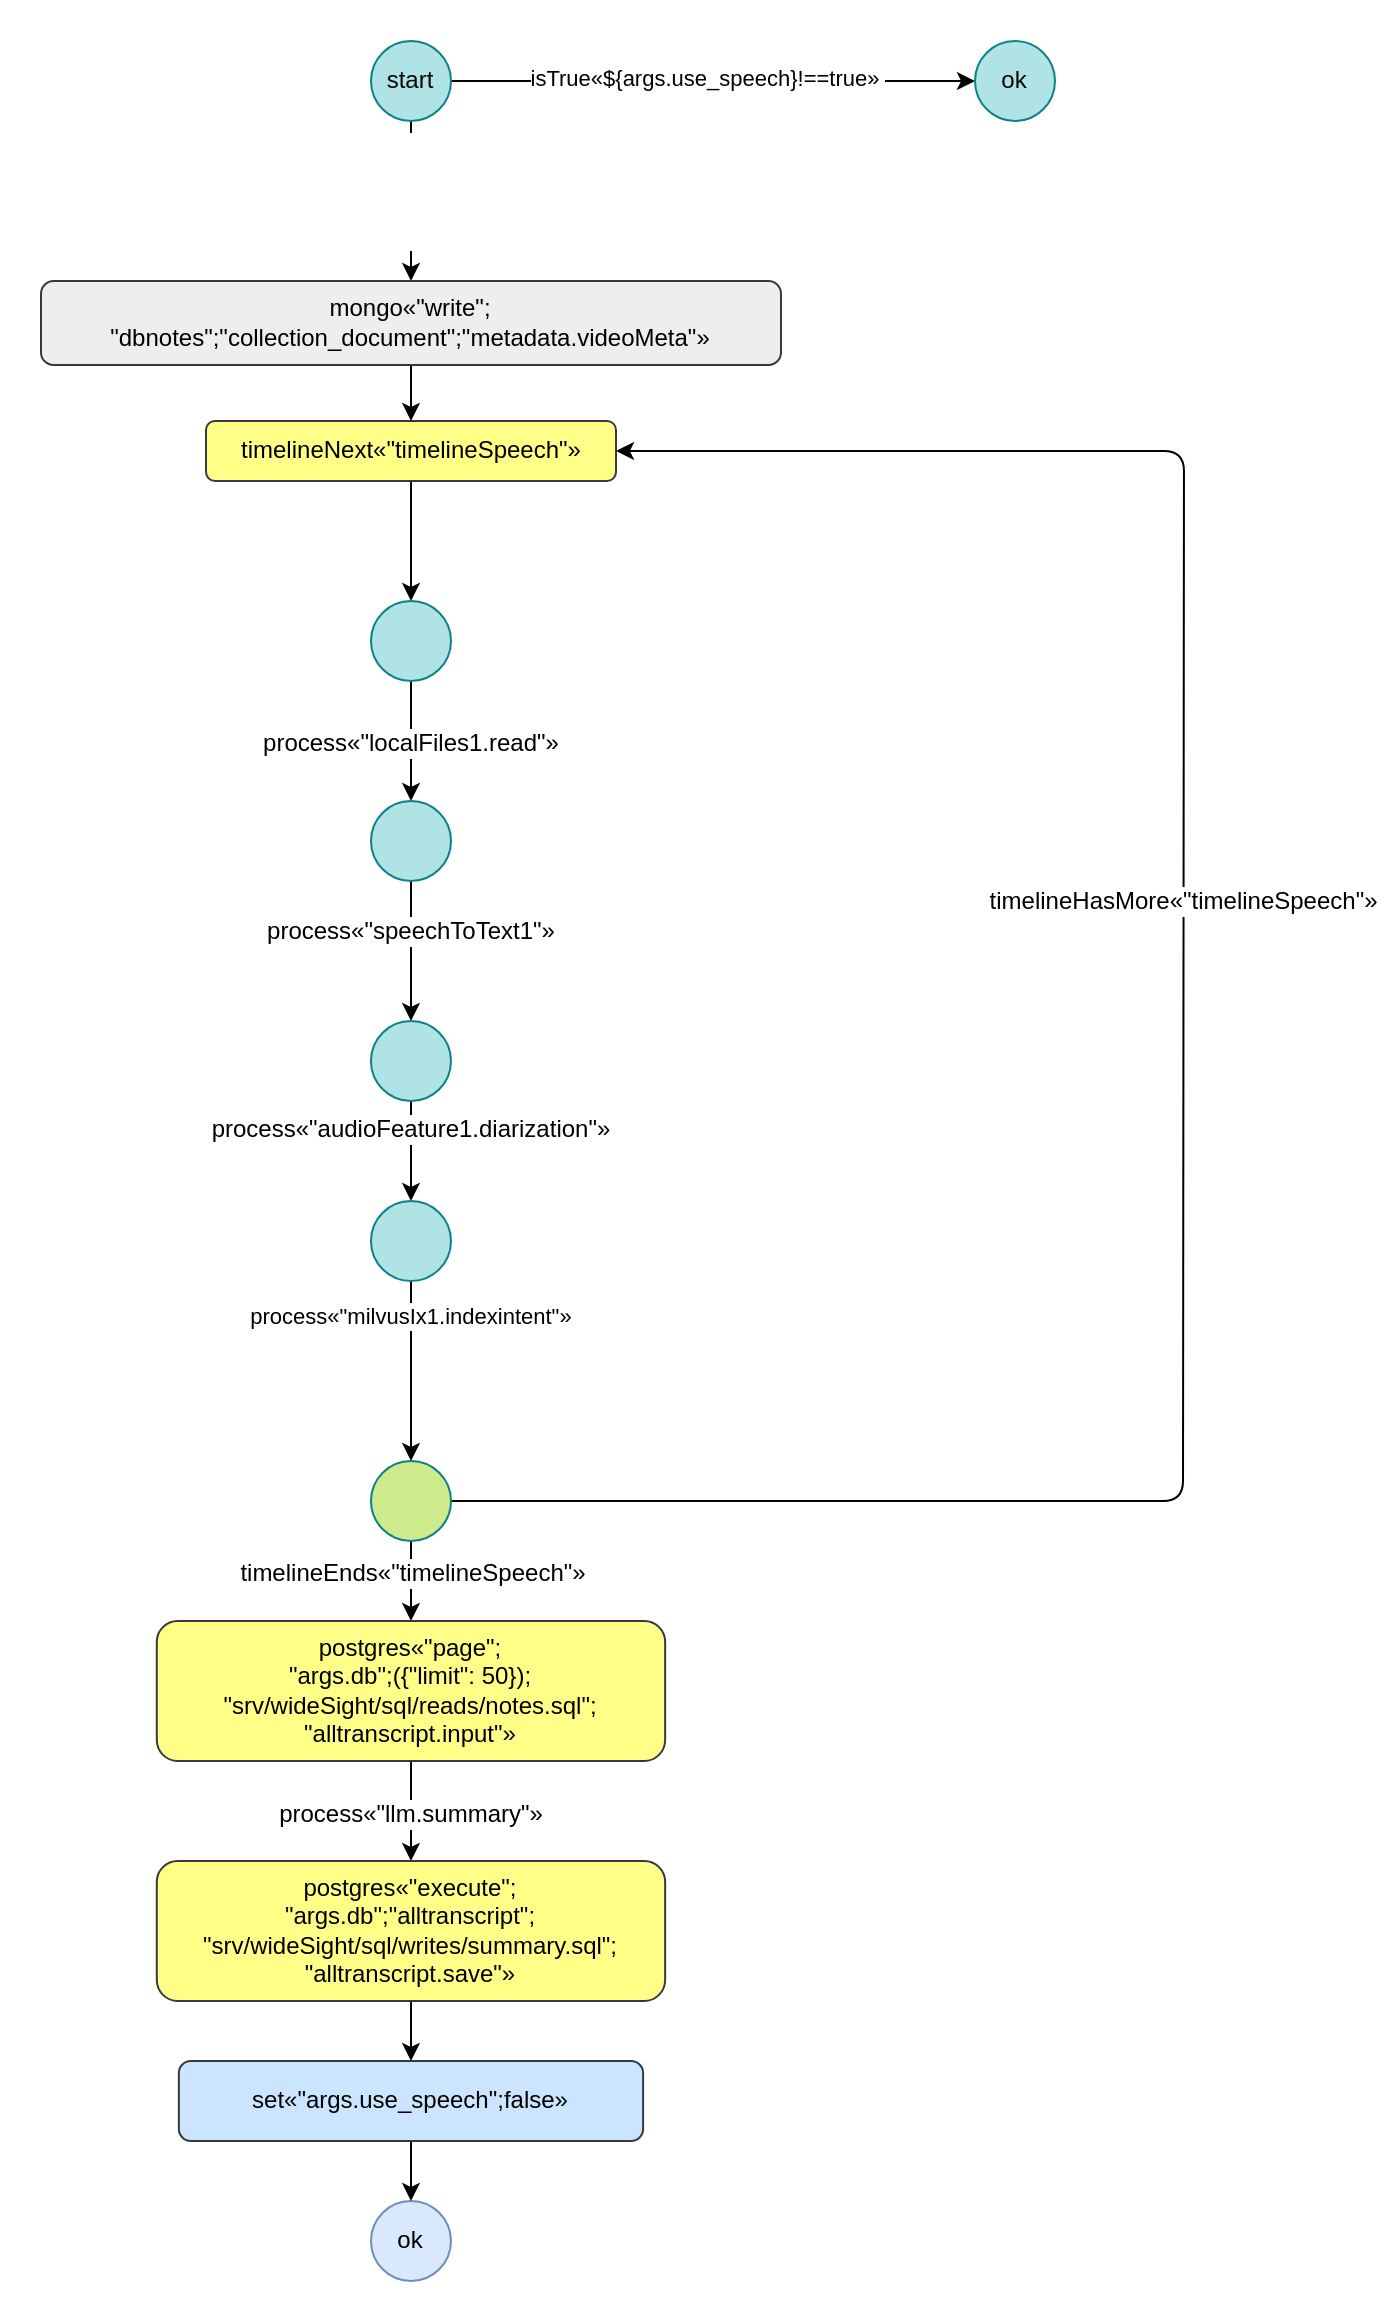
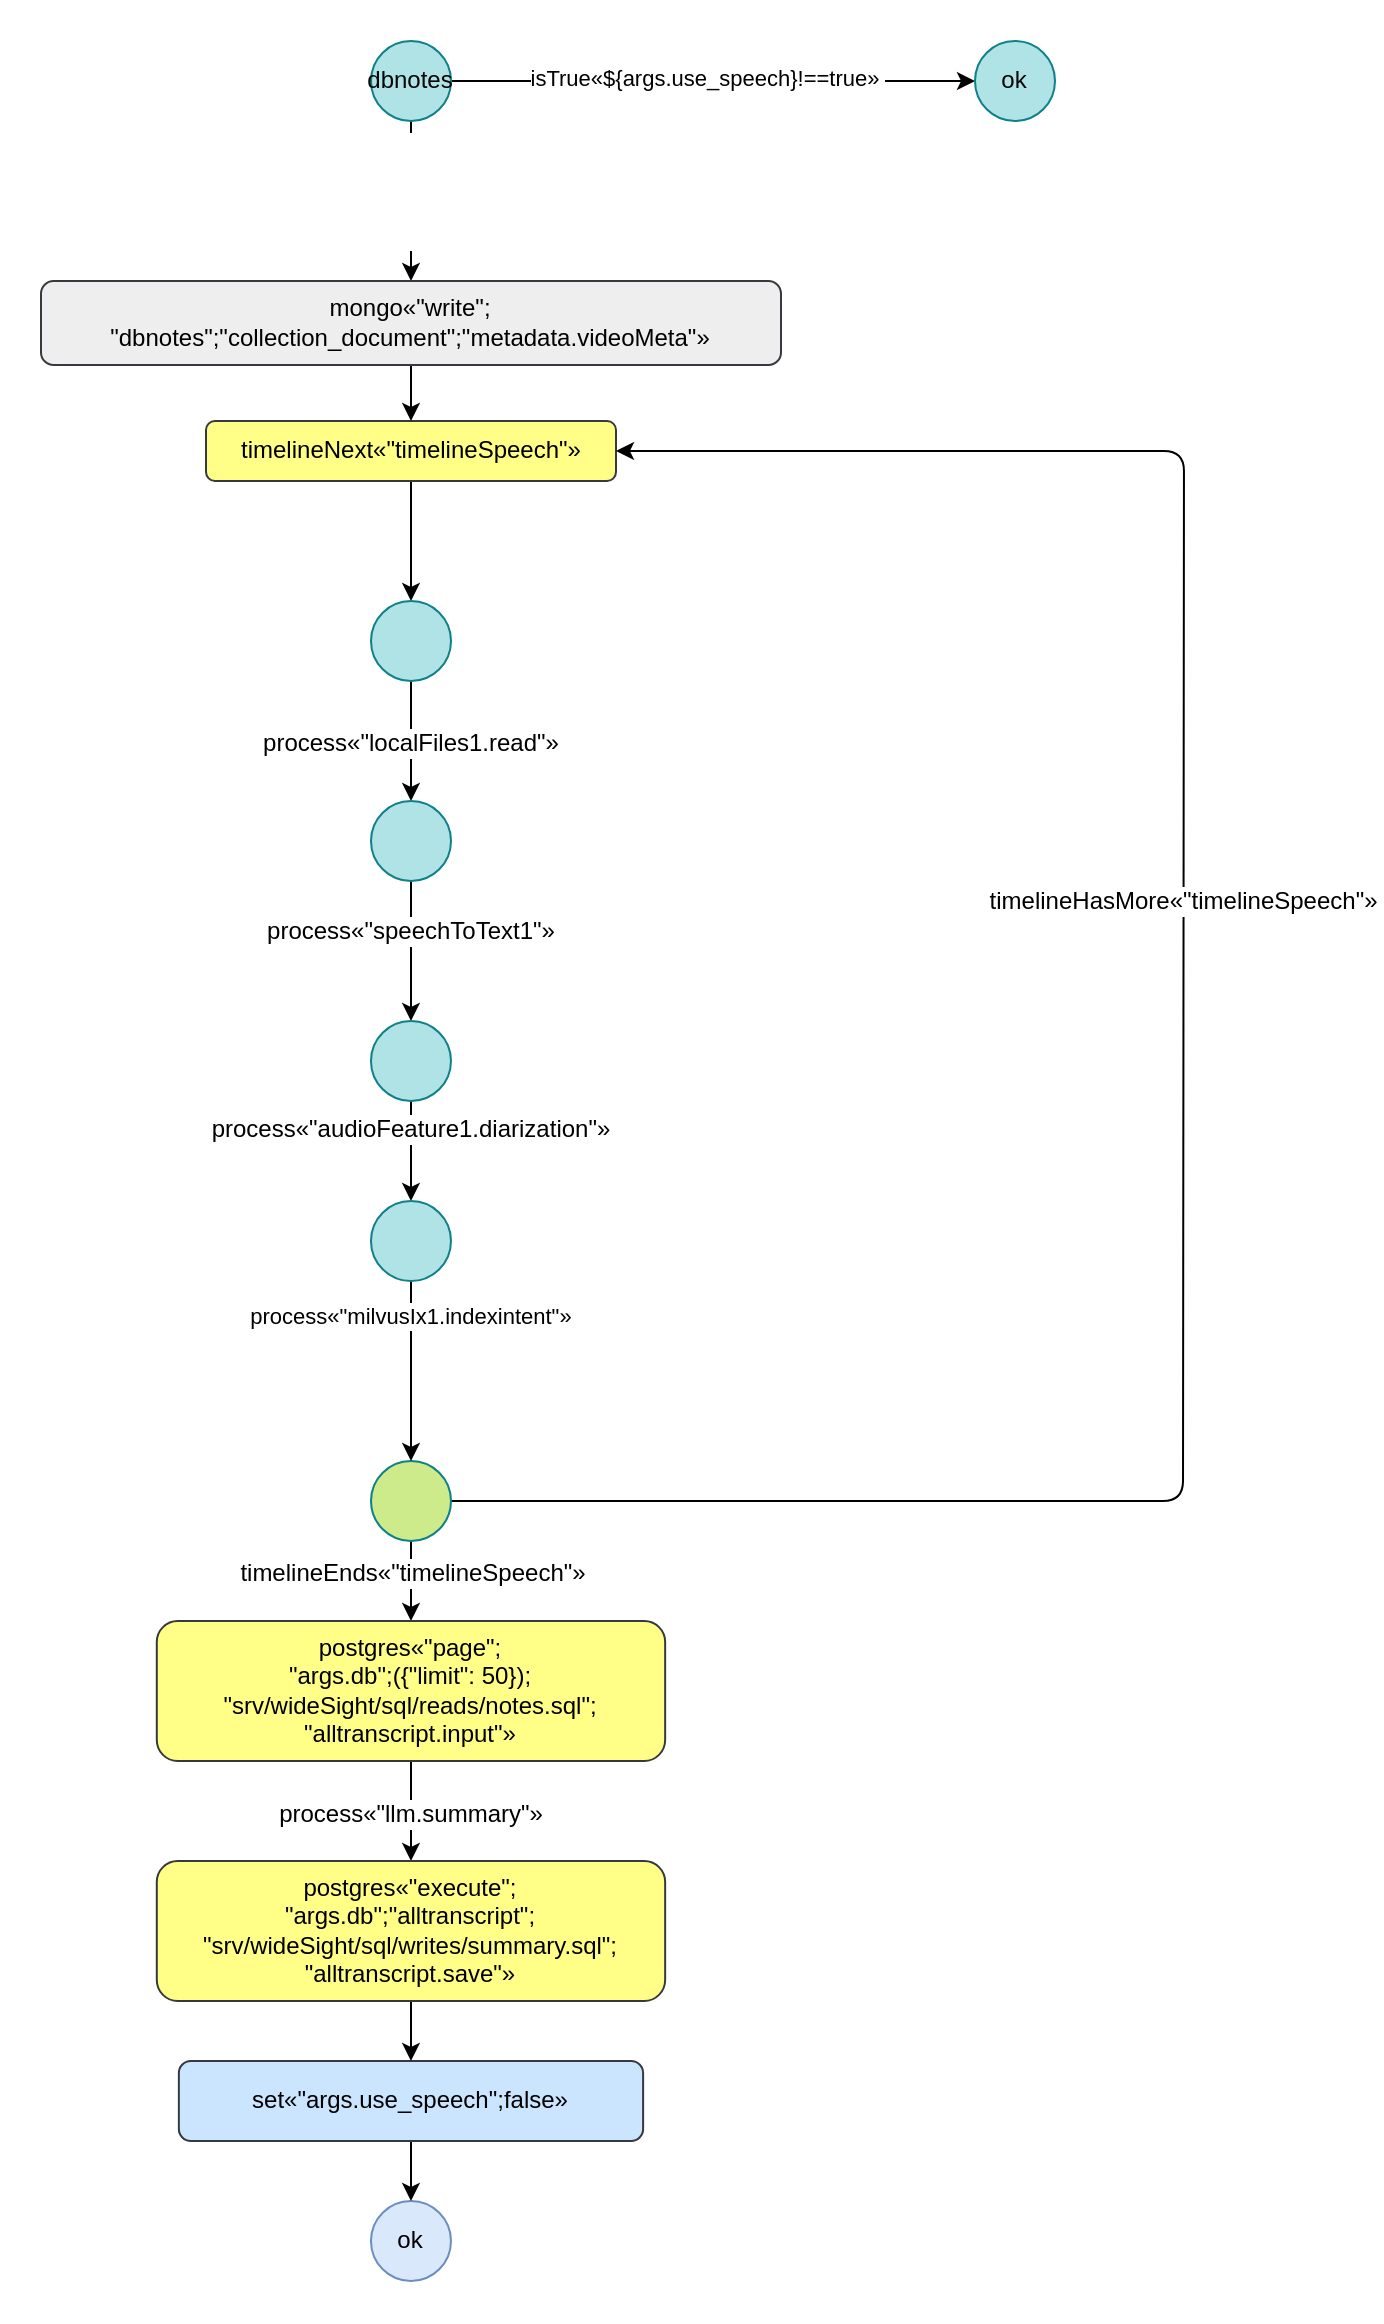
(411, 81) -> (411, 81)
